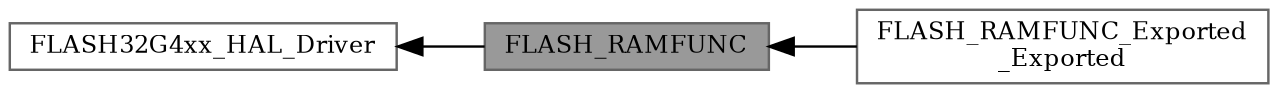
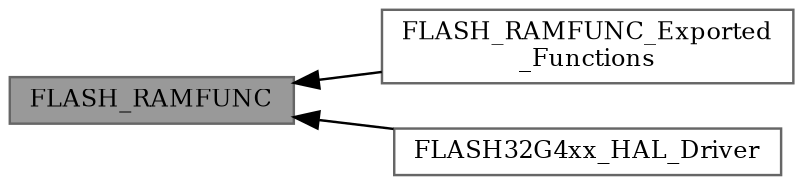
(454, 47) -> (356, 125)
(1063, 47) -> (588, 47)
